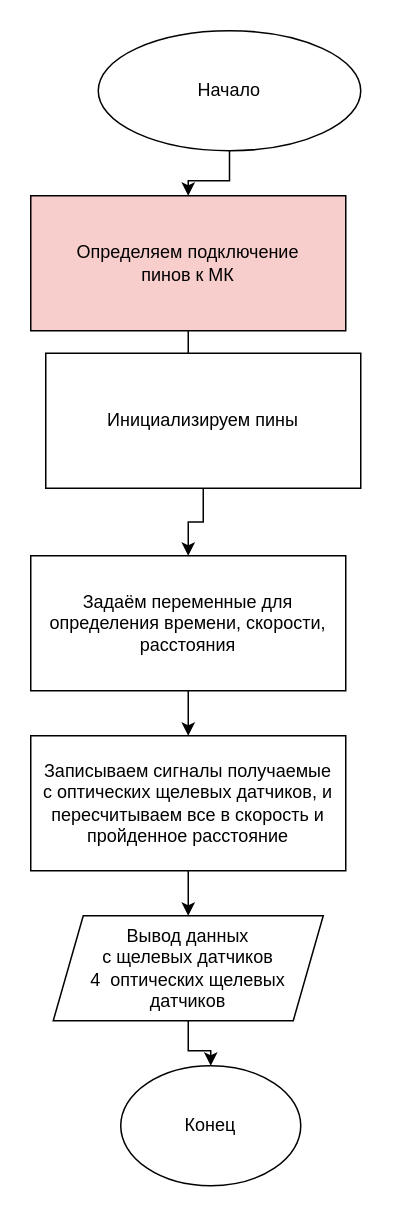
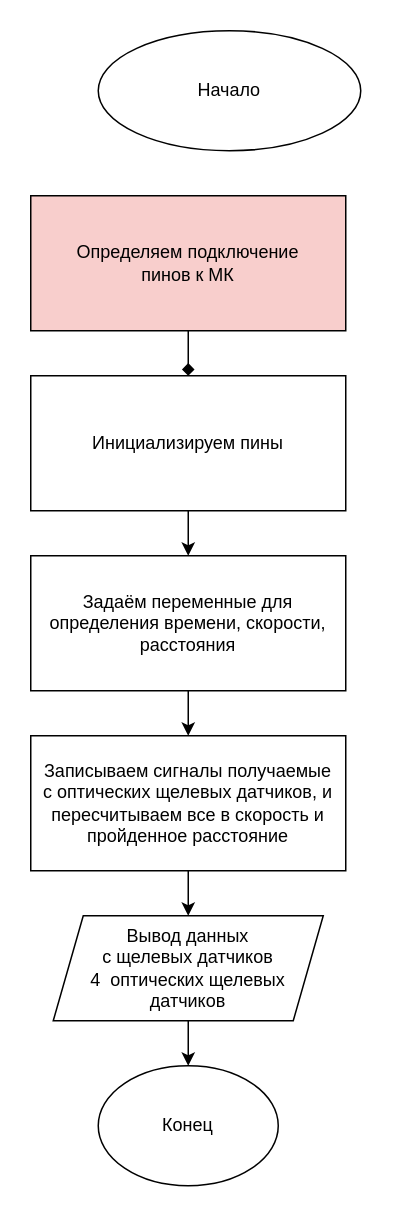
(221, 181) -> none
(203, 421) -> (188, 443)
(211, 1126) -> (188, 1126)
